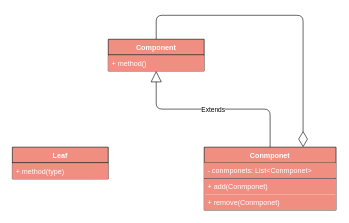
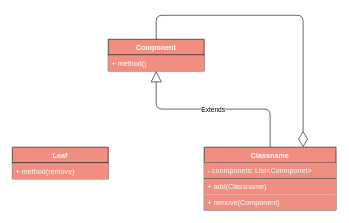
(270, 155) -> (270, 155)
(43, 172) -> (47, 172)
(239, 187) -> (238, 187)
(245, 203) -> (245, 203)
